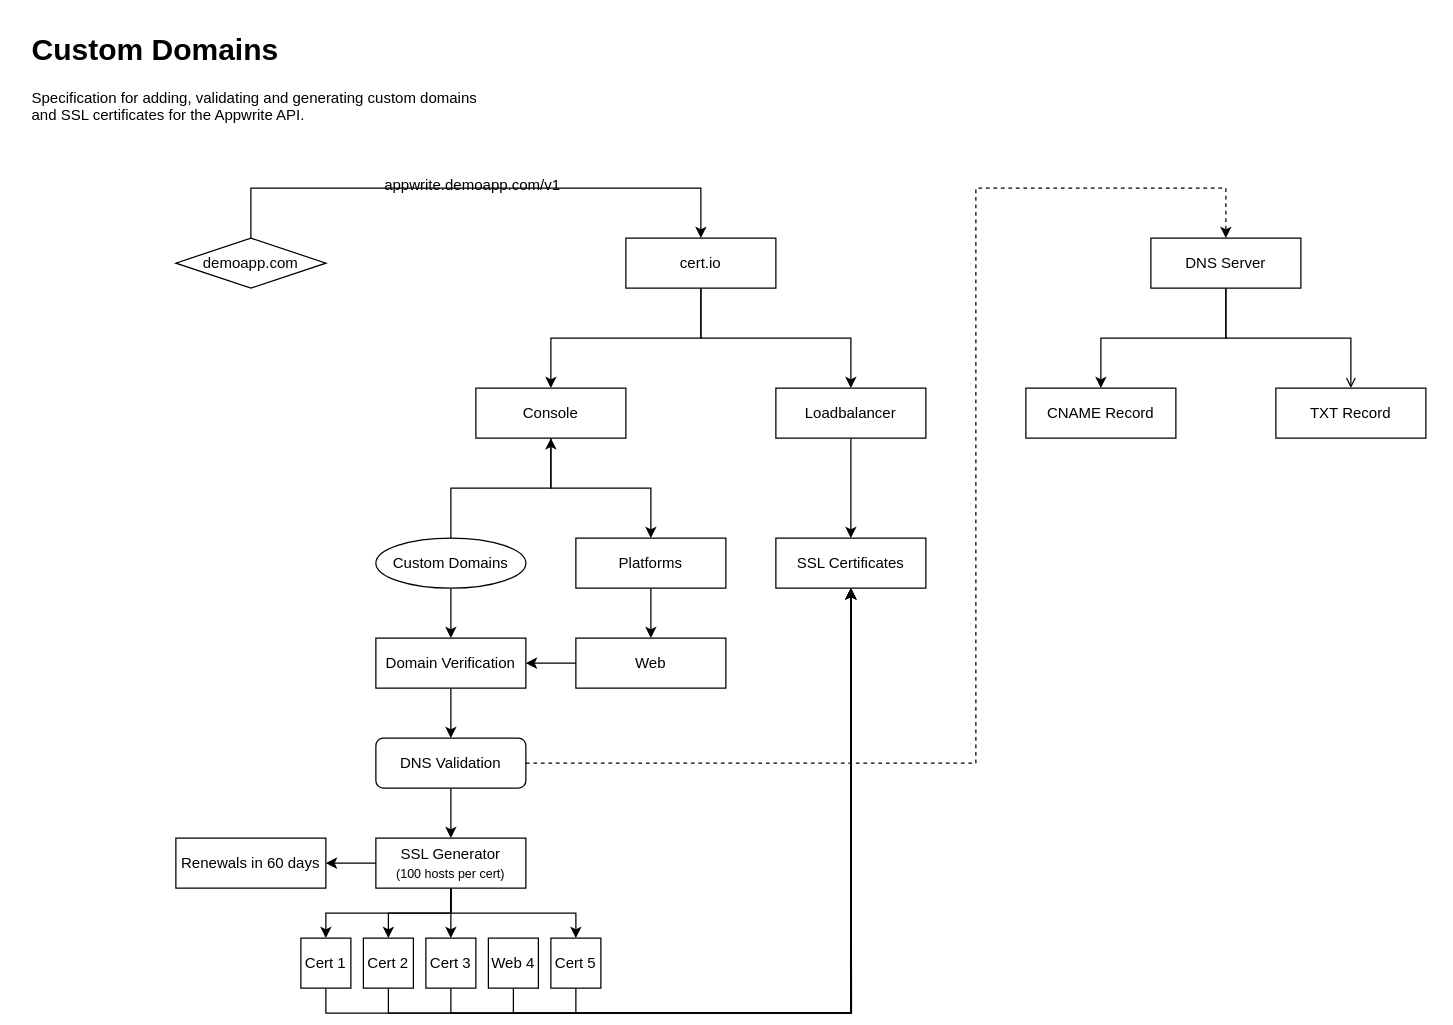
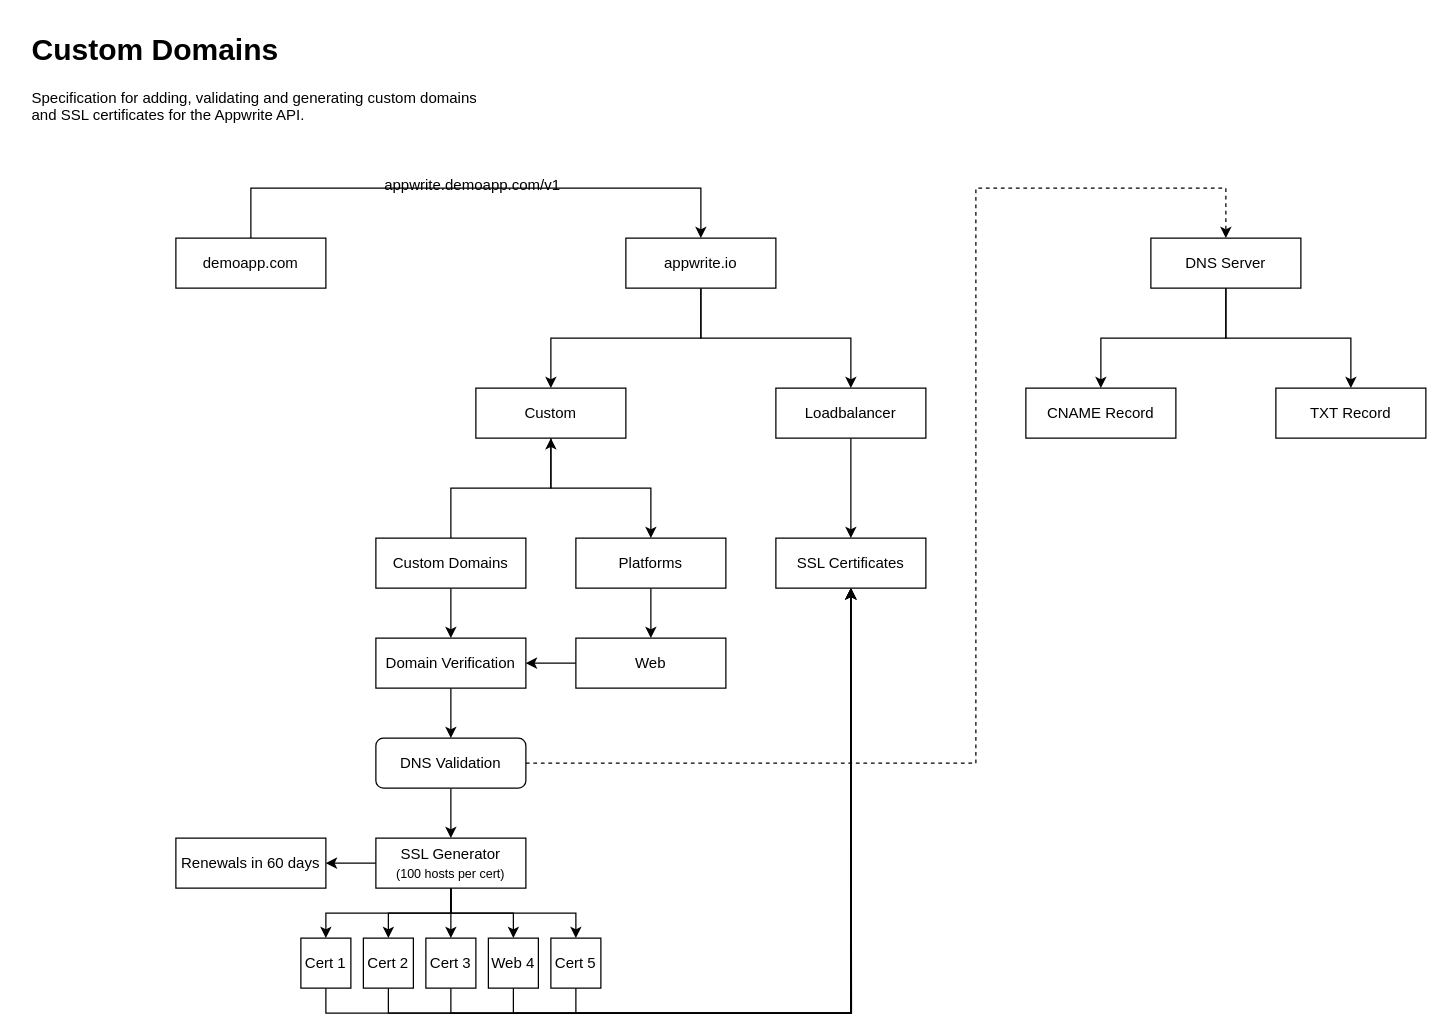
(251, 263) -> (251, 263)
(701, 263) -> (701, 263)
(1351, 380) -> (1351, 378)
(551, 413) -> (551, 413)
(451, 563) -> (451, 563)
none -> (513, 923)
